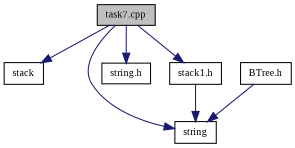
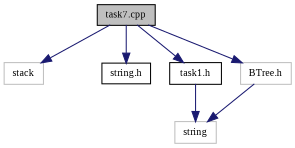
(24, 73) -> (24, 73)
(196, 73) -> (196, 73)
(266, 73) -> (266, 73)
(97, 91) -> (190, 42)
(196, 132) -> (196, 132)
